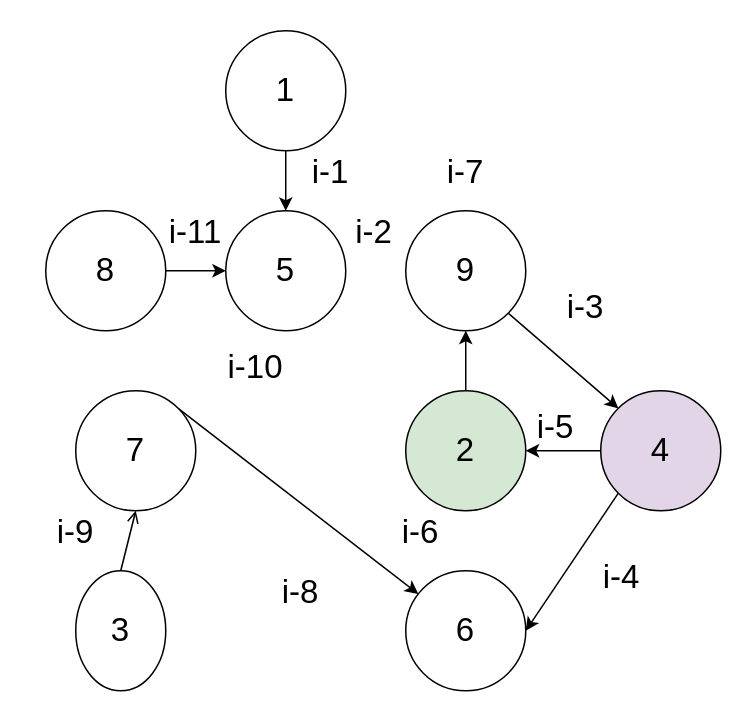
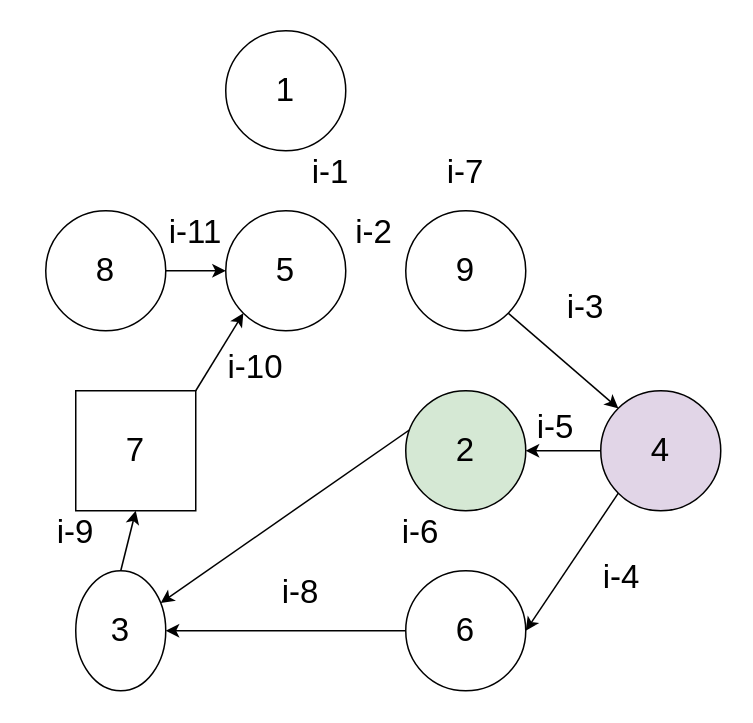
(286, 176) -> none
(466, 366) -> (289, 514)
(136, 451) -> (136, 451)
(294, 498) -> (217, 356)
(134, 519) -> (133, 522)
none -> (291, 631)
